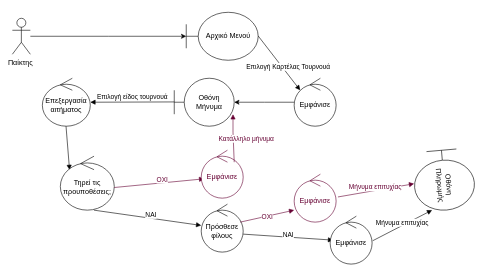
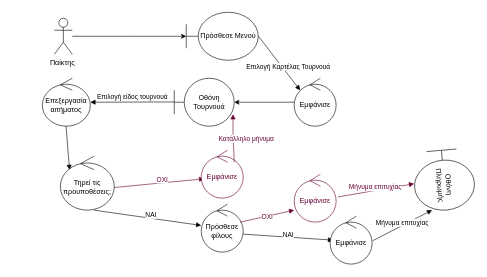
(21, 36) -> (63, 36)
(228, 36) -> (228, 36)
(209, 102) -> (209, 102)
